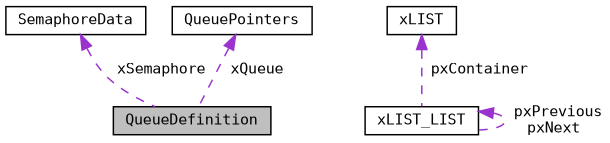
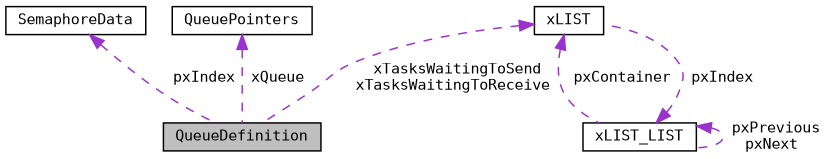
none -> (668, 51)
none -> (382, 52)
(158, 70) -> (200, 78)
